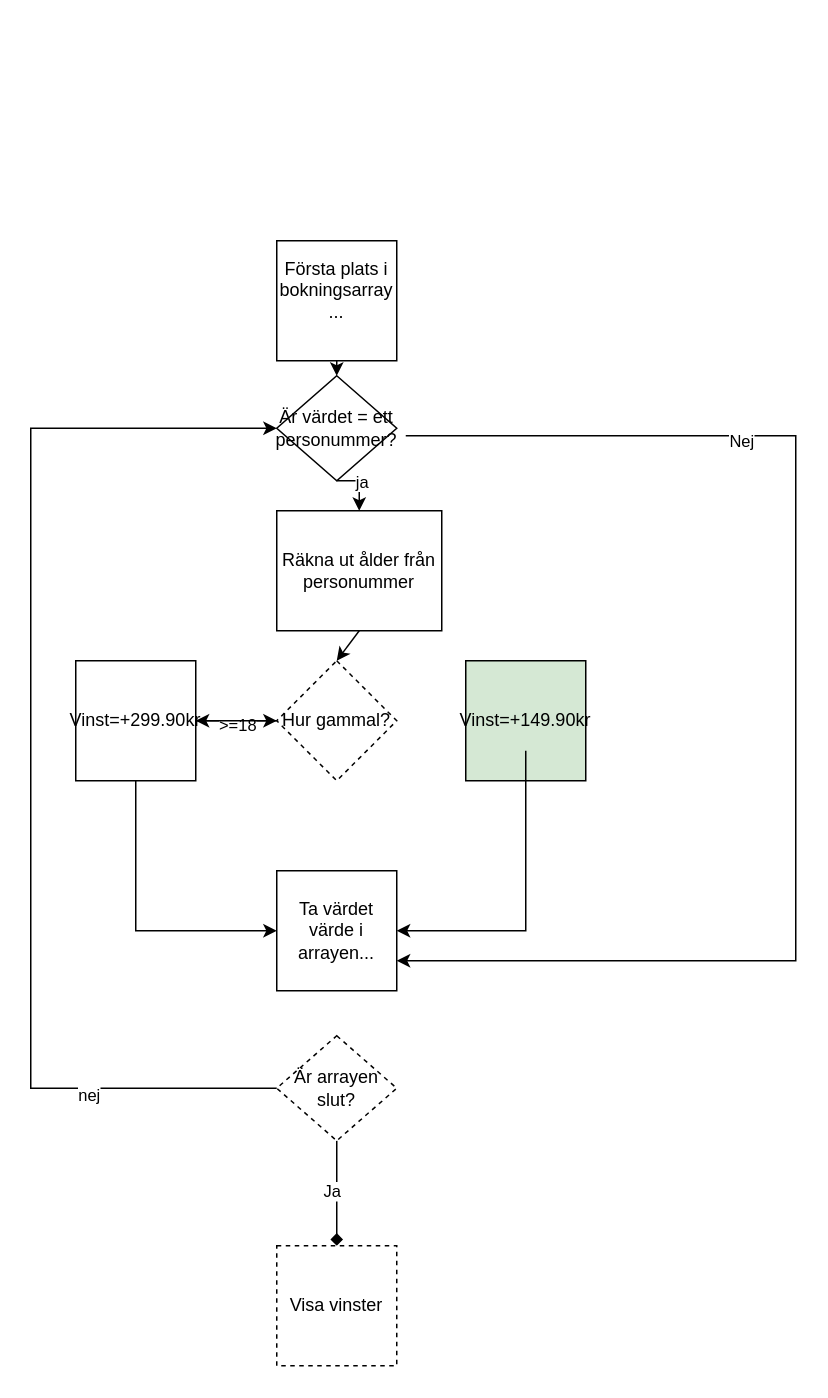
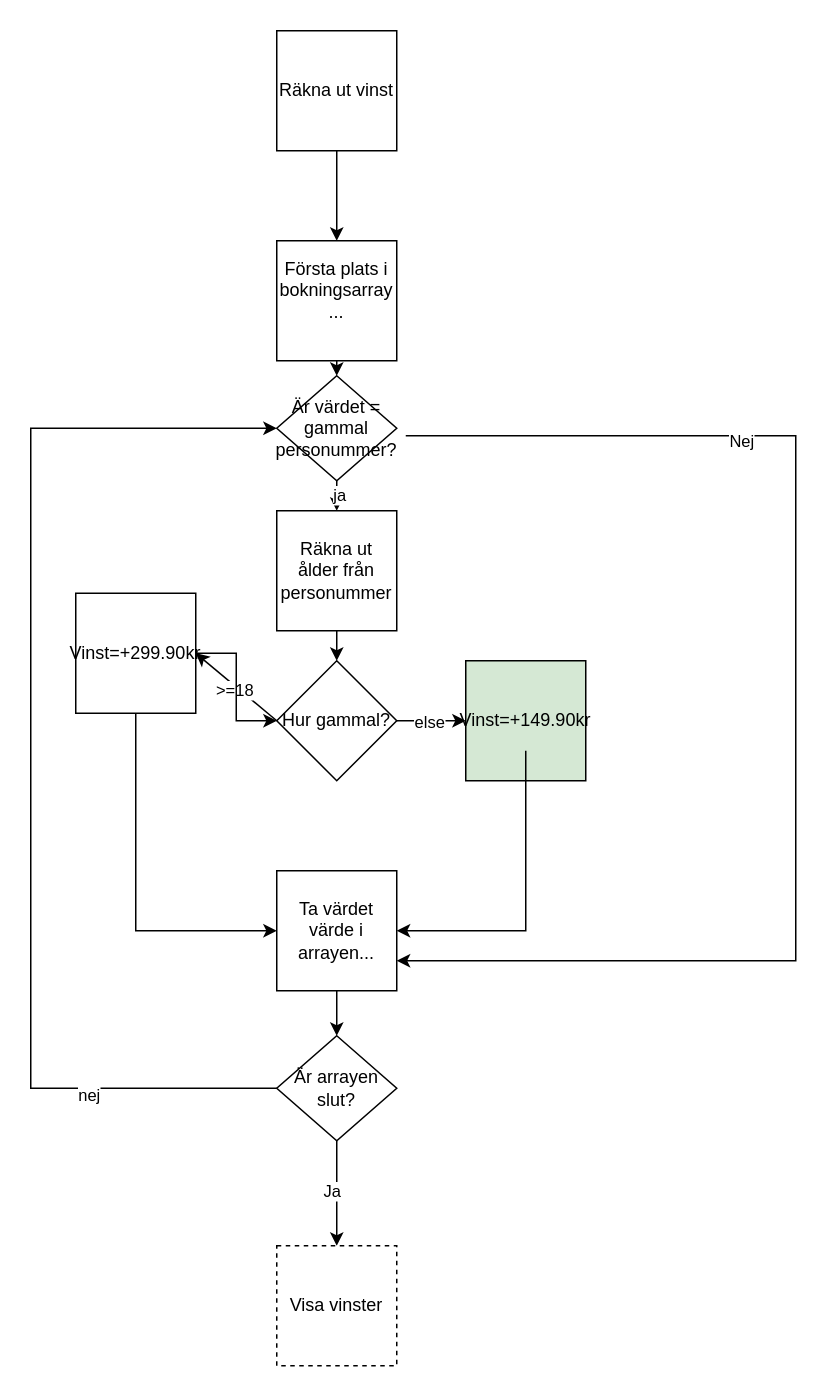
none -> (337, 91)
none -> (337, 191)
(337, 428) -> (337, 428)
(359, 571) -> (337, 571)
(136, 721) -> (136, 653)
(337, 721) -> (337, 721)
none -> (426, 721)
none -> (337, 1008)
(337, 1088) -> (337, 1088)
(337, 1233) -> (337, 1234)
